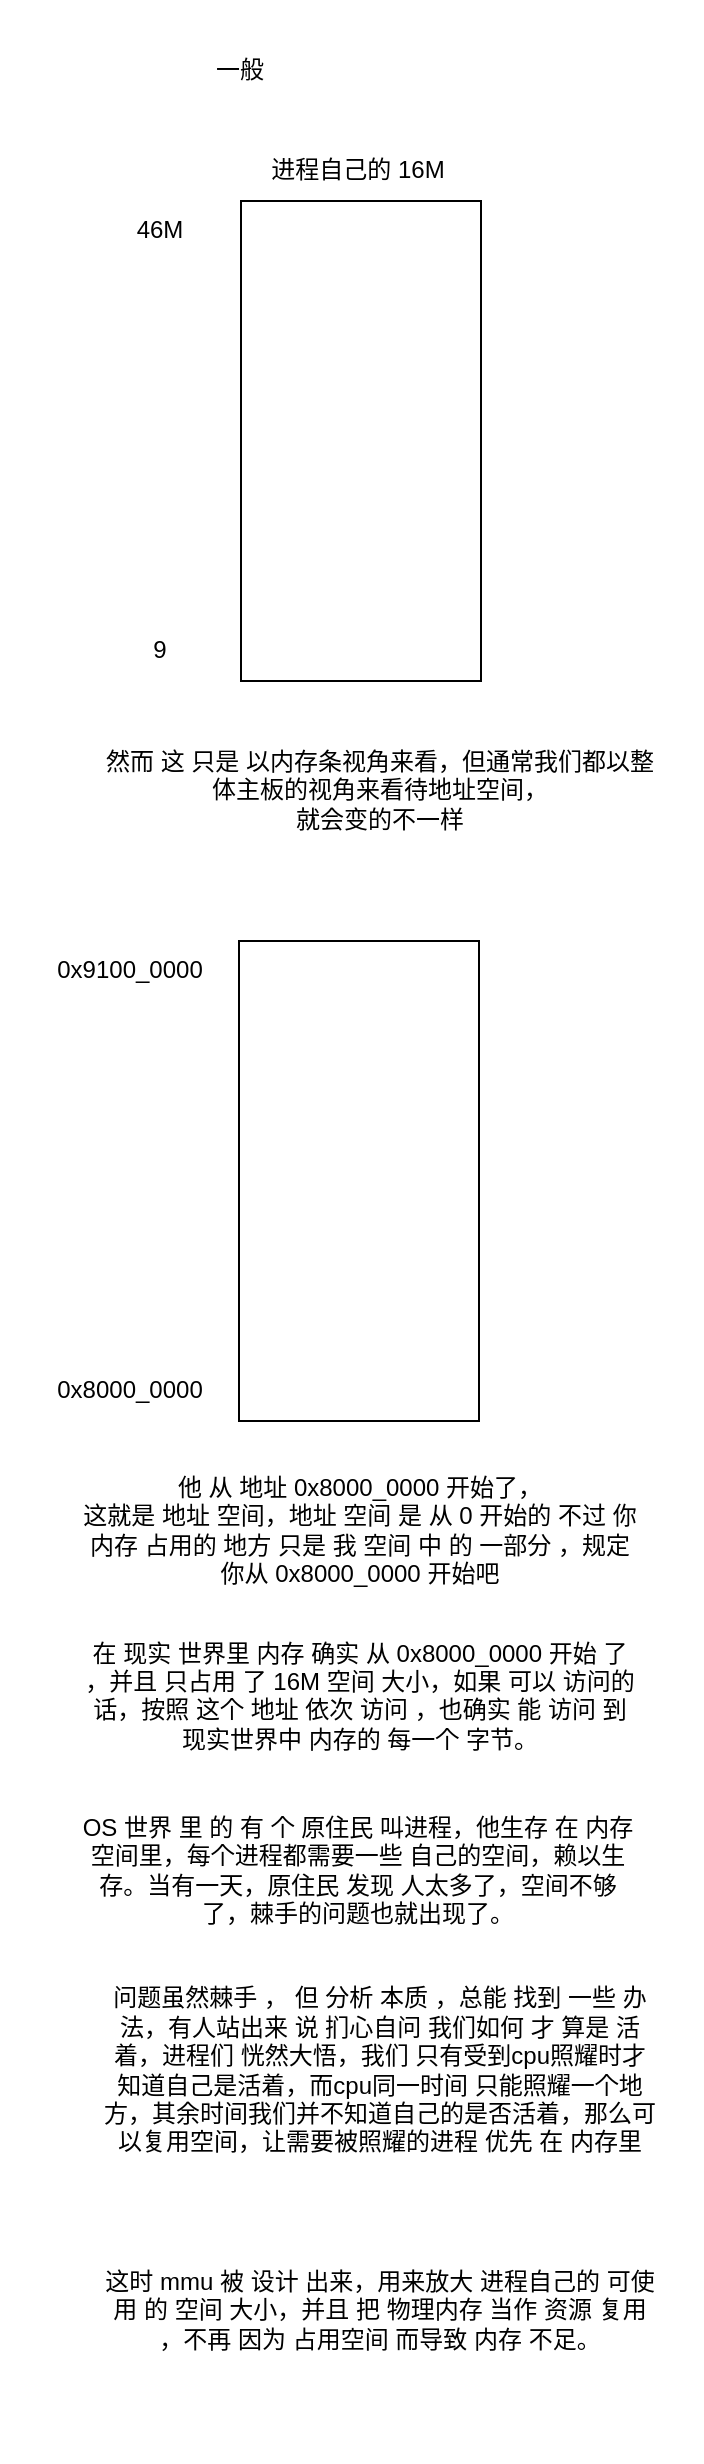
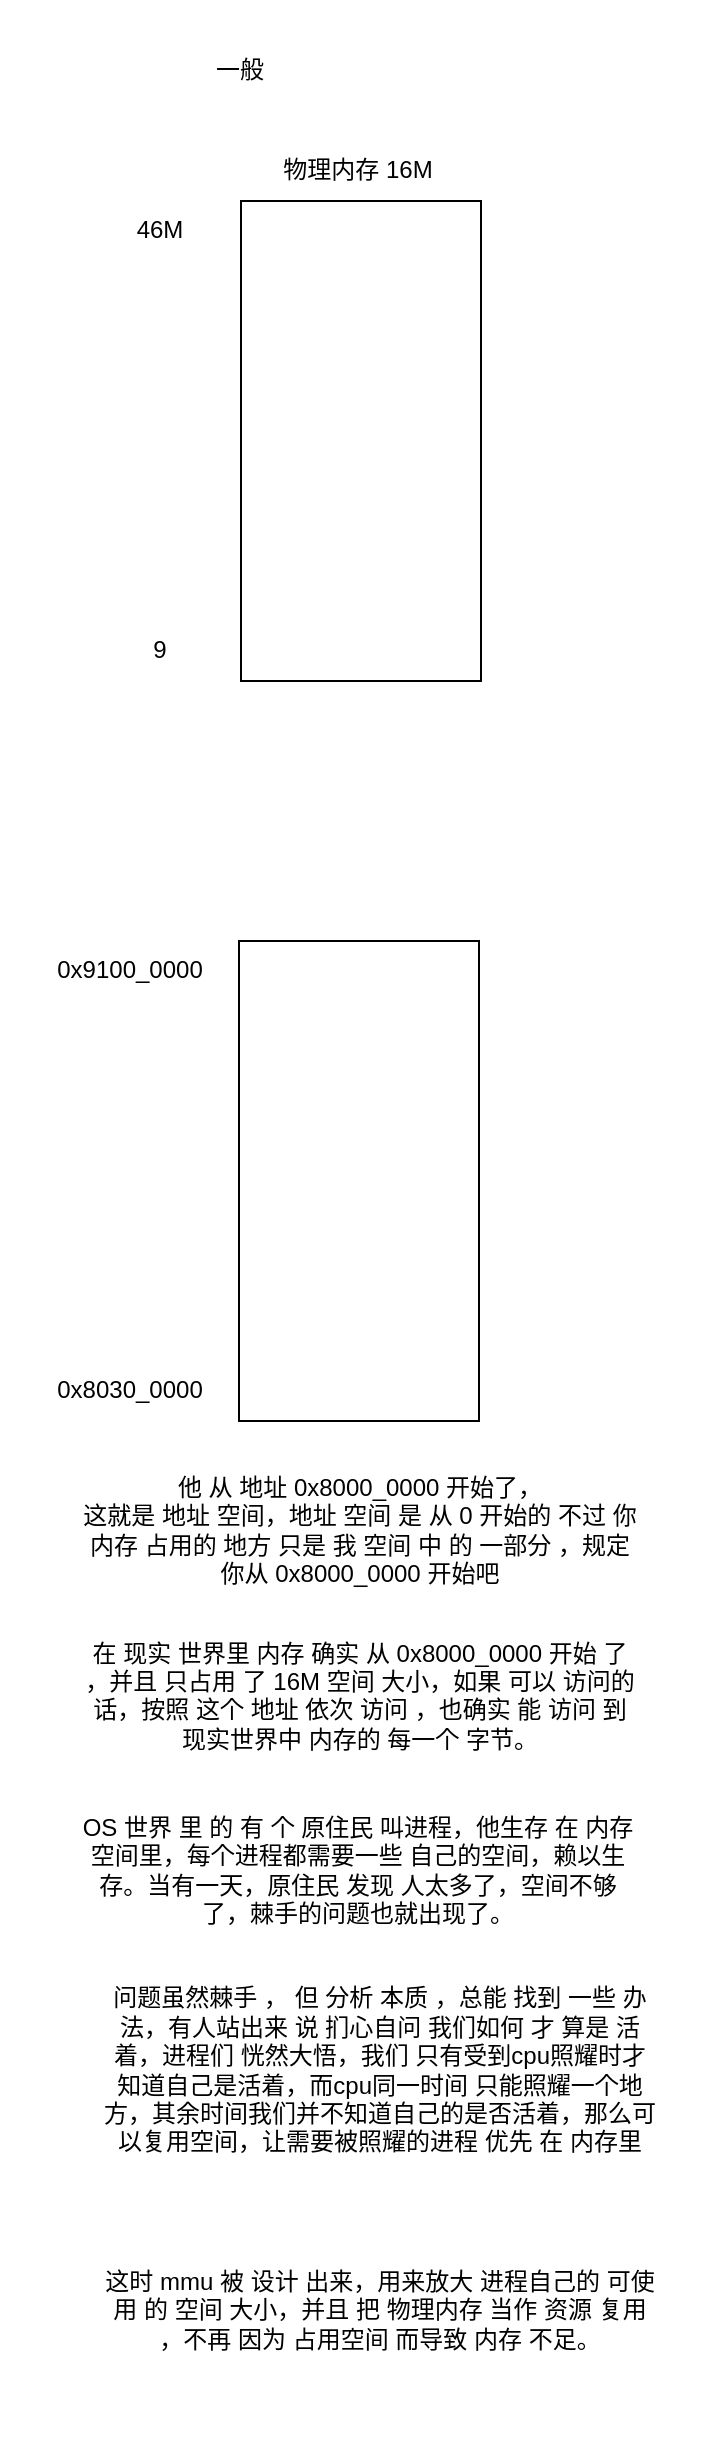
(359, 171) -> (359, 171)
(381, 791) -> none
(131, 1391) -> (131, 1391)
